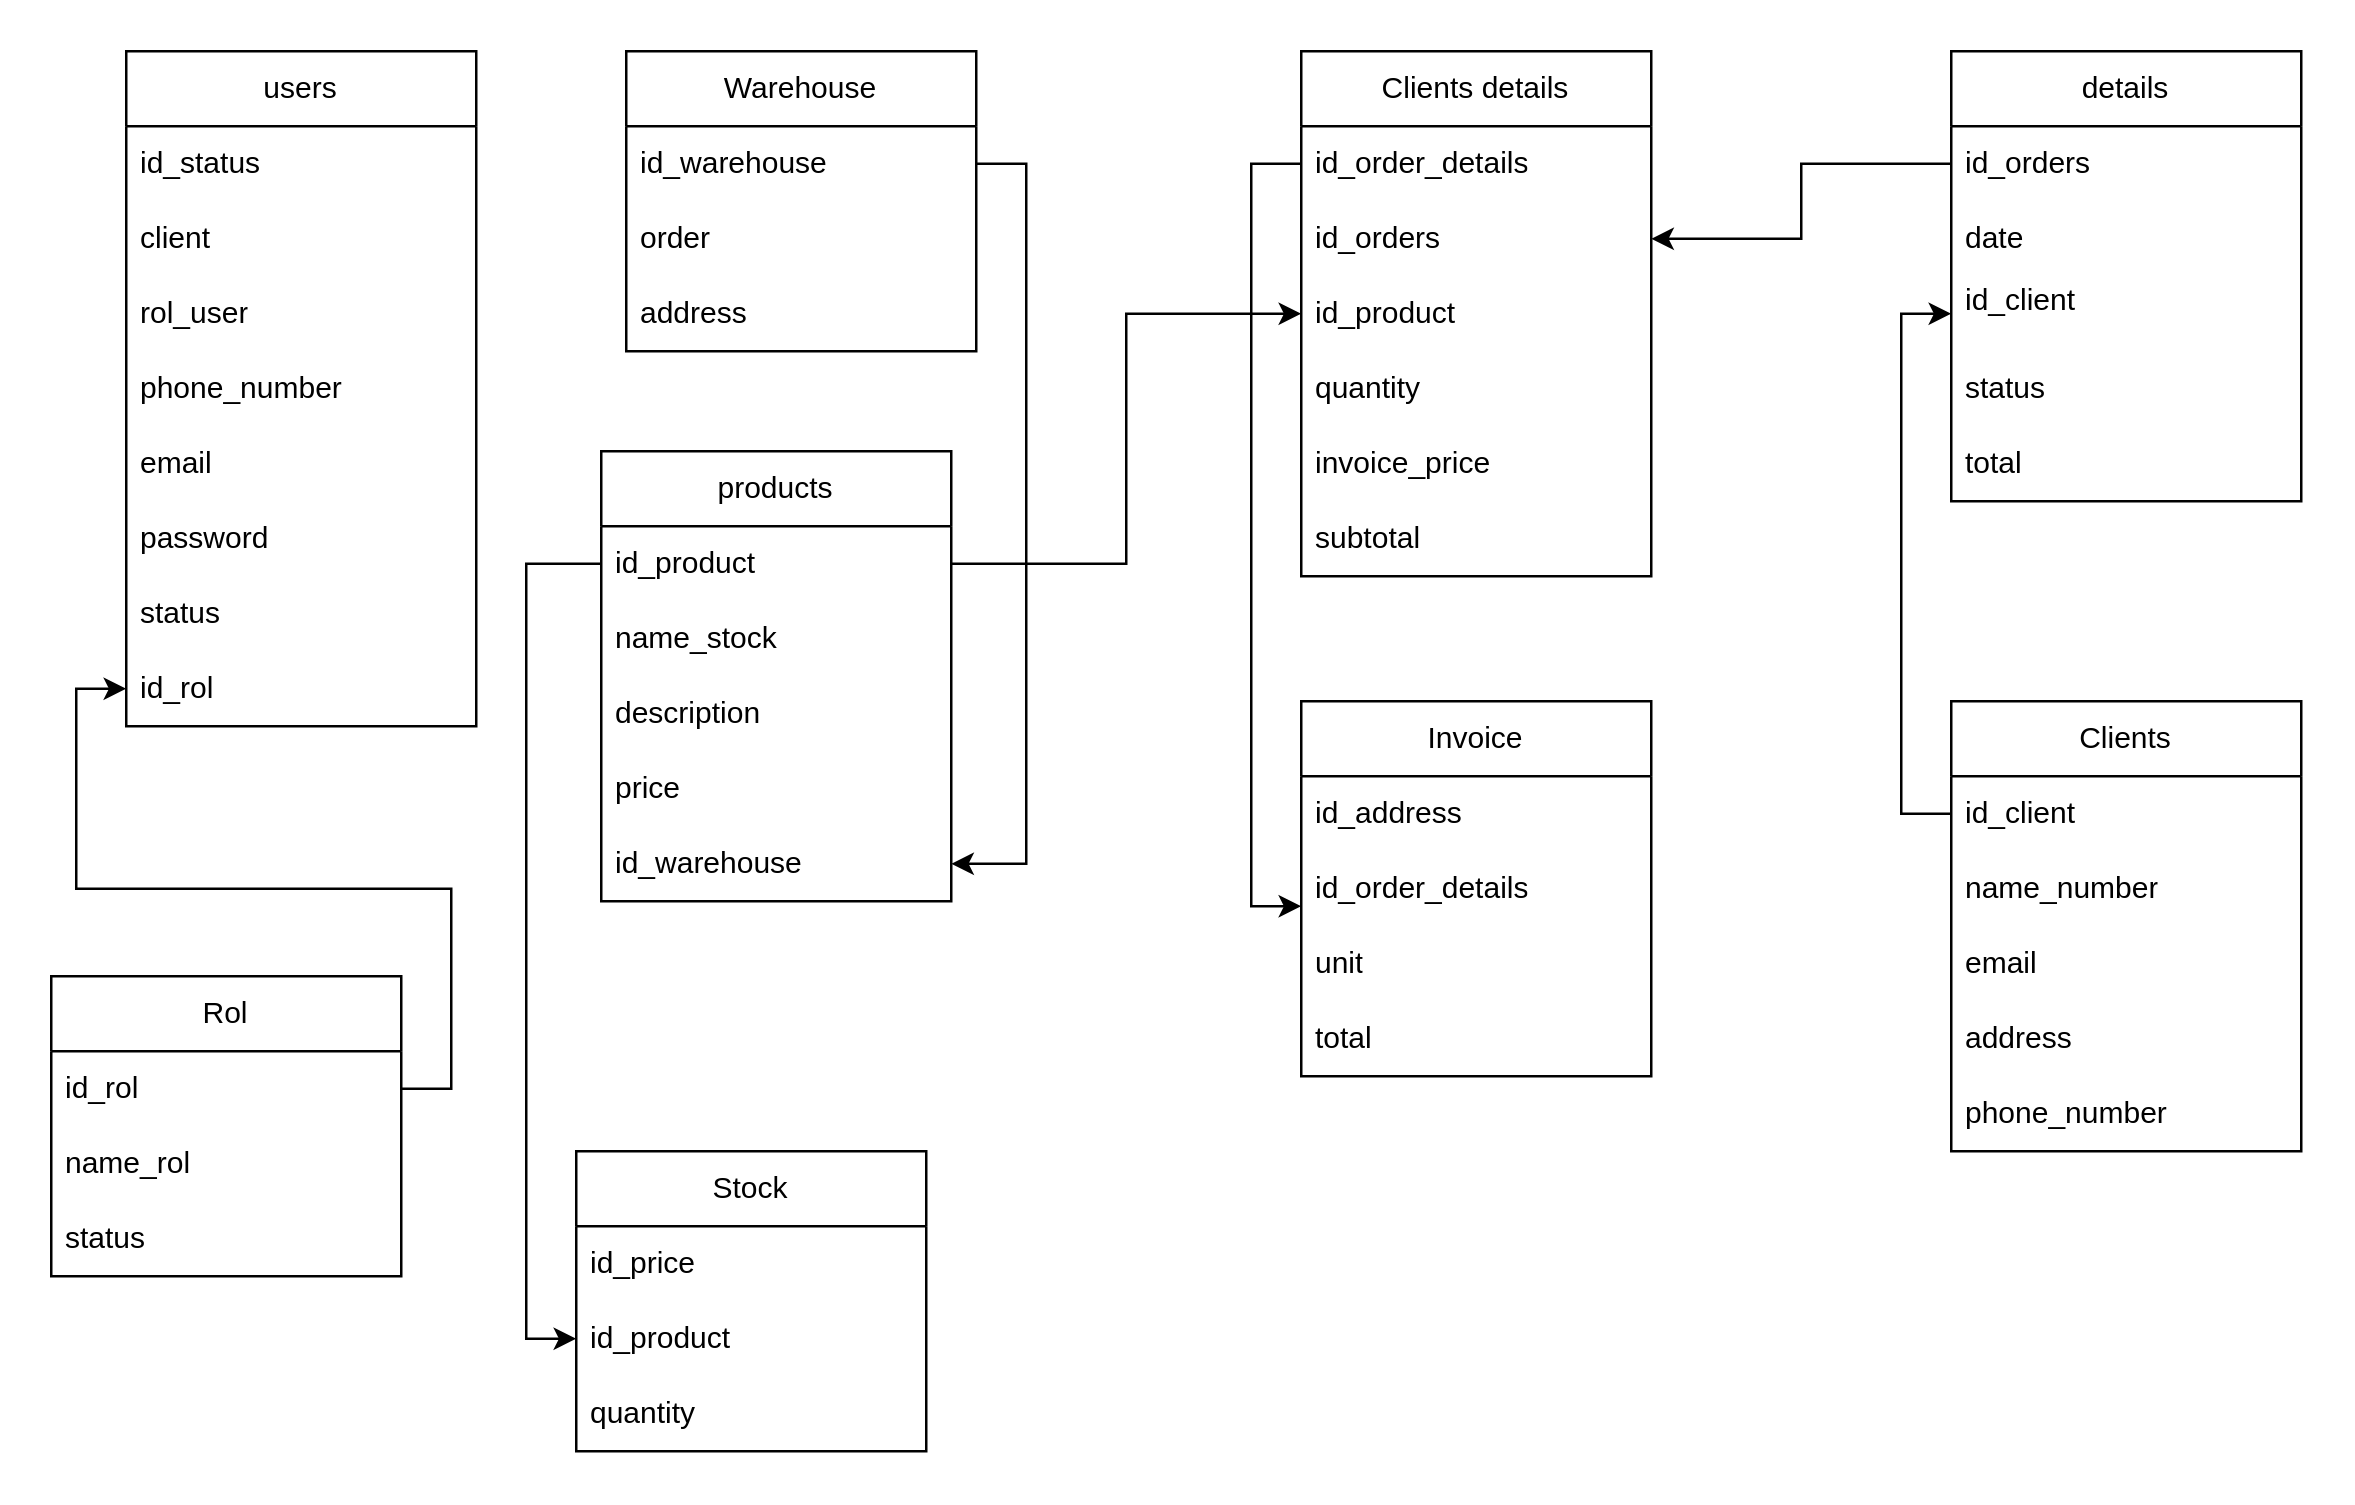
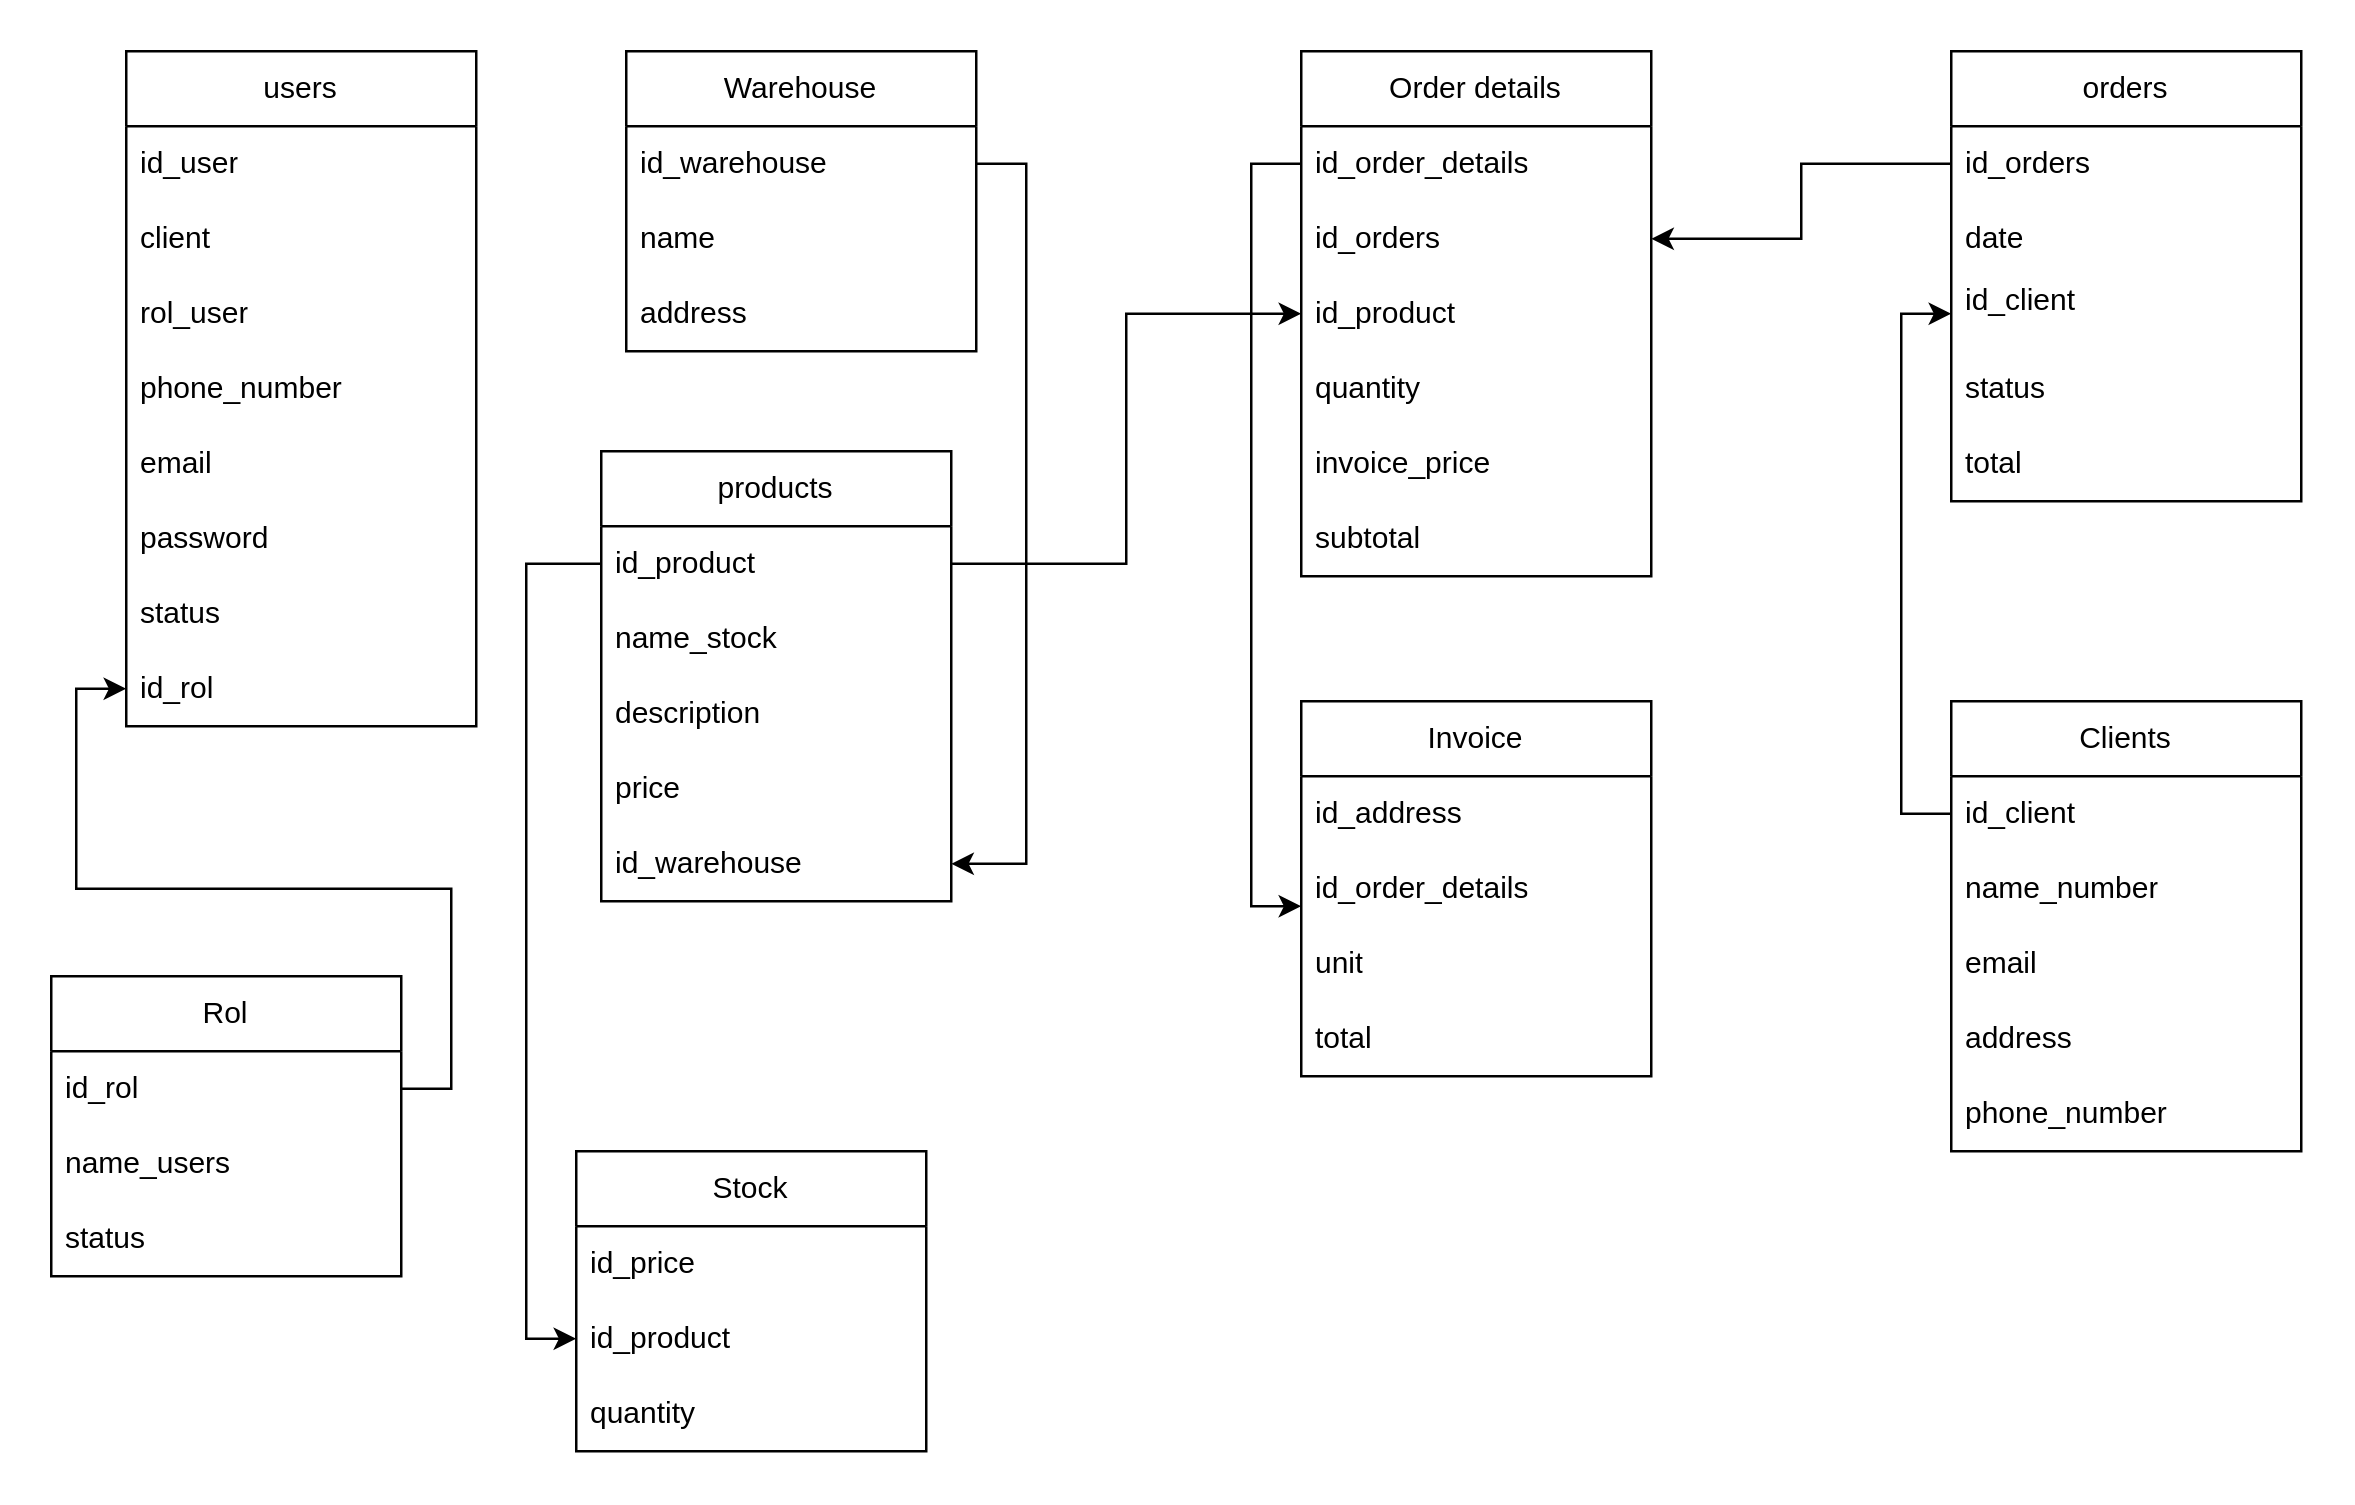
(1476, 89) -> (1476, 89)
(2126, 89) -> (2126, 89)
(213, 164) -> (196, 164)
(683, 239) -> (675, 239)
(130, 1164) -> (150, 1164)
